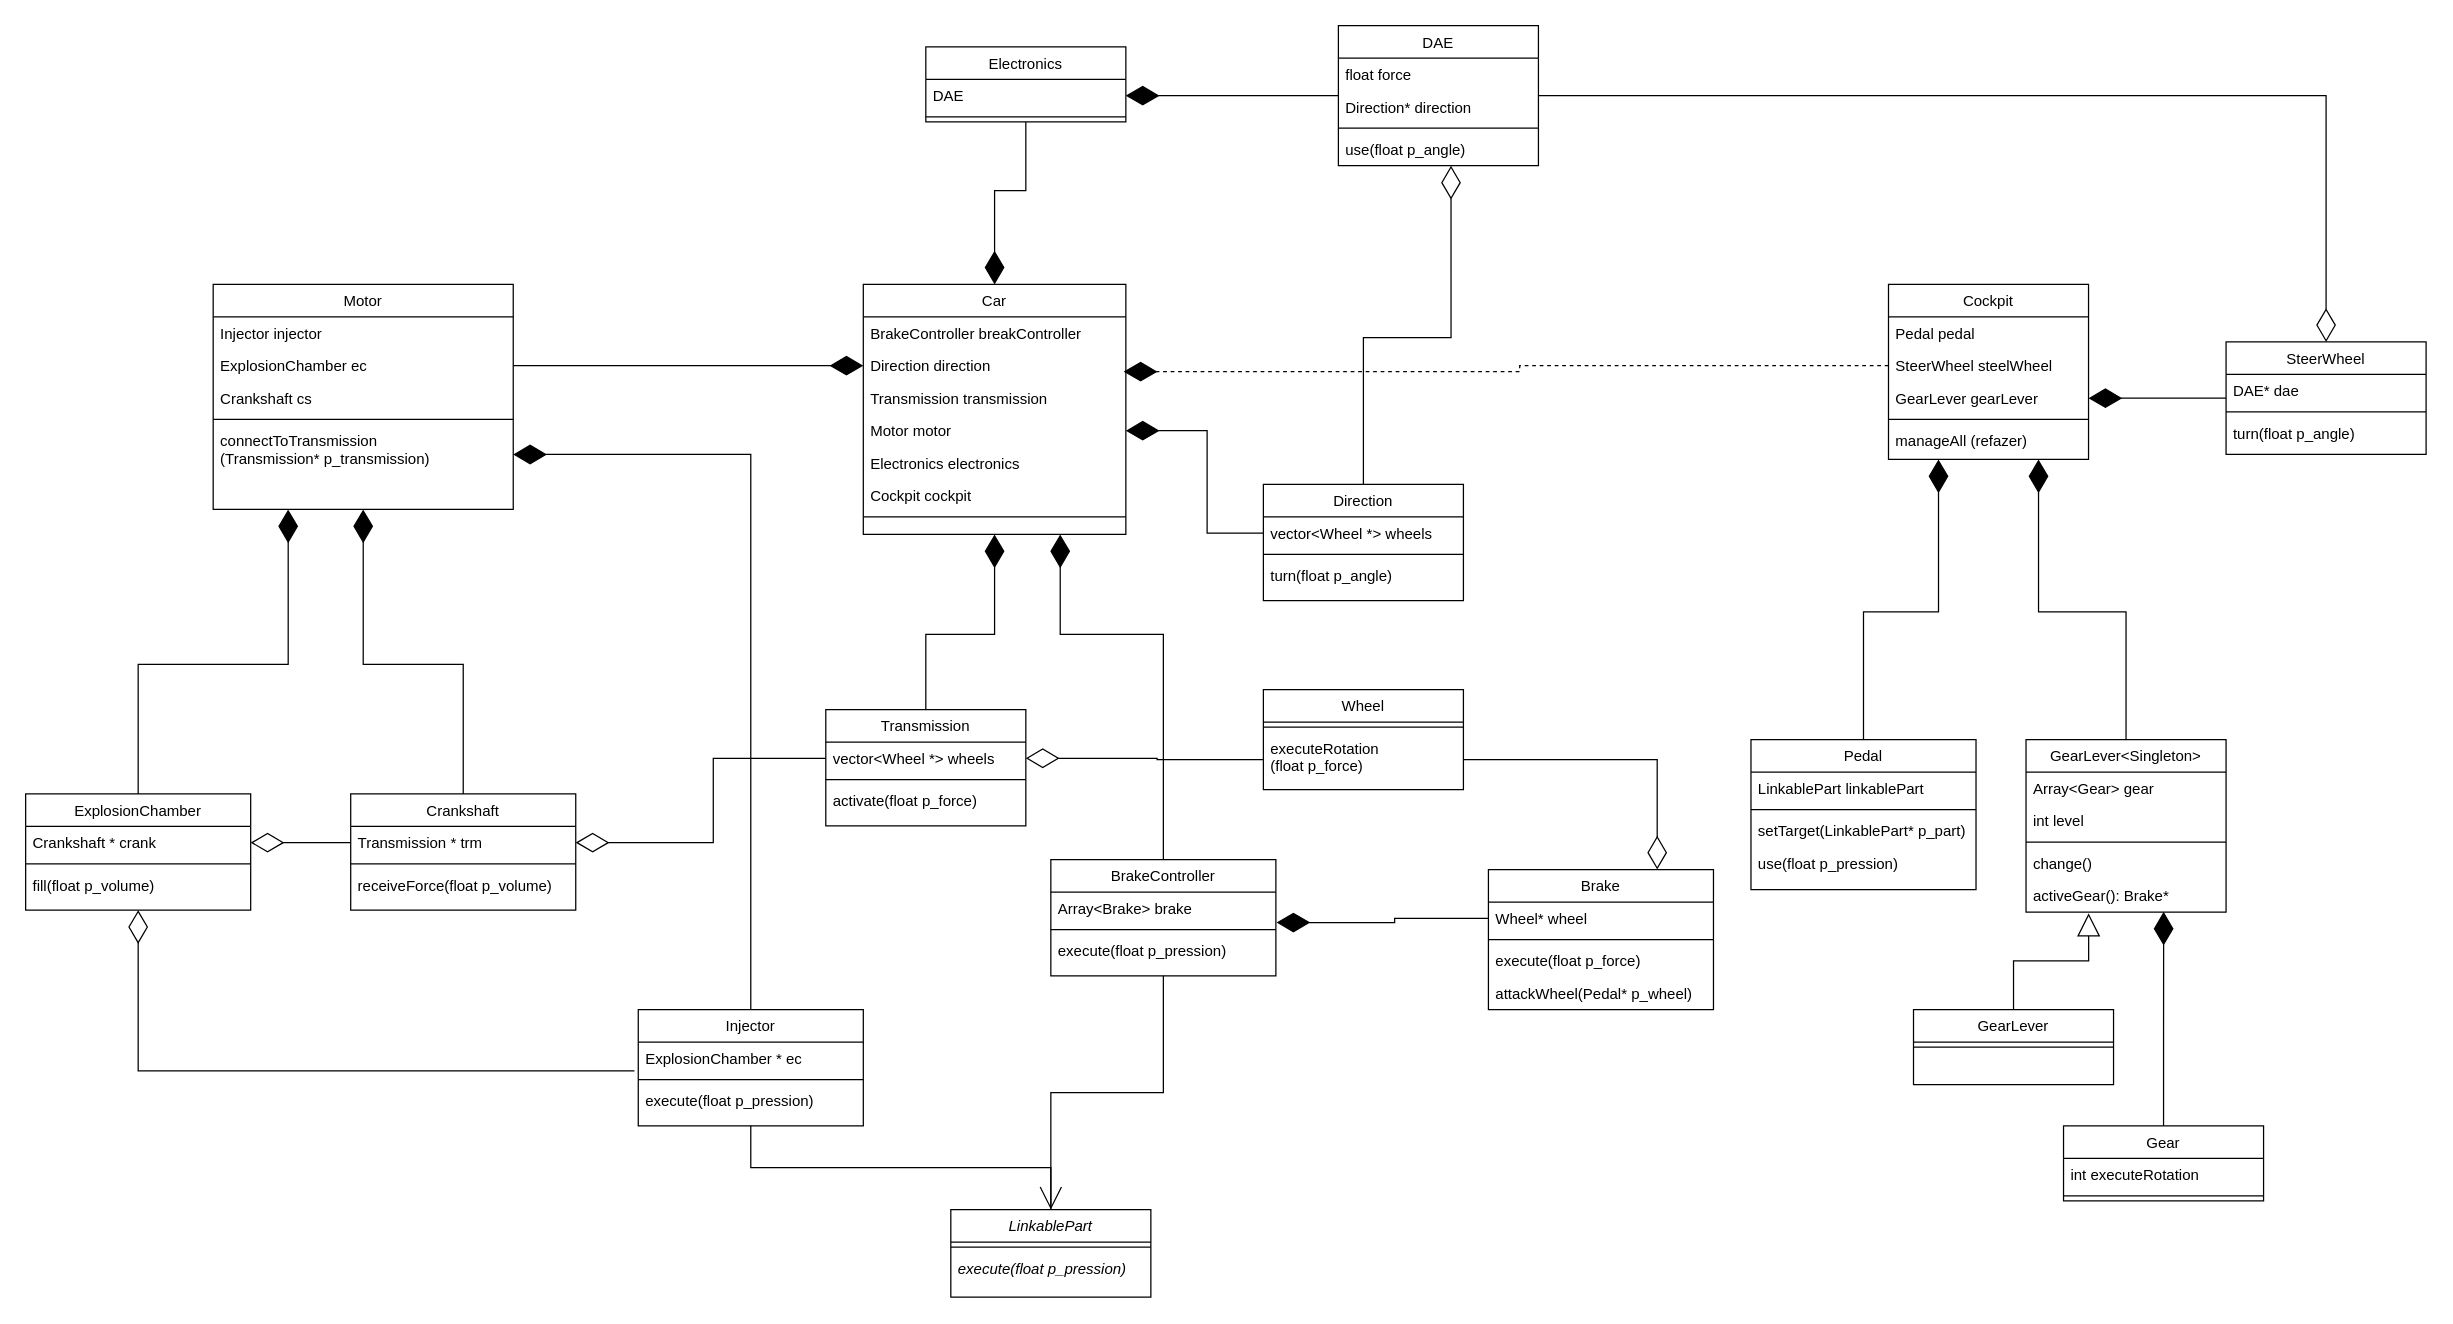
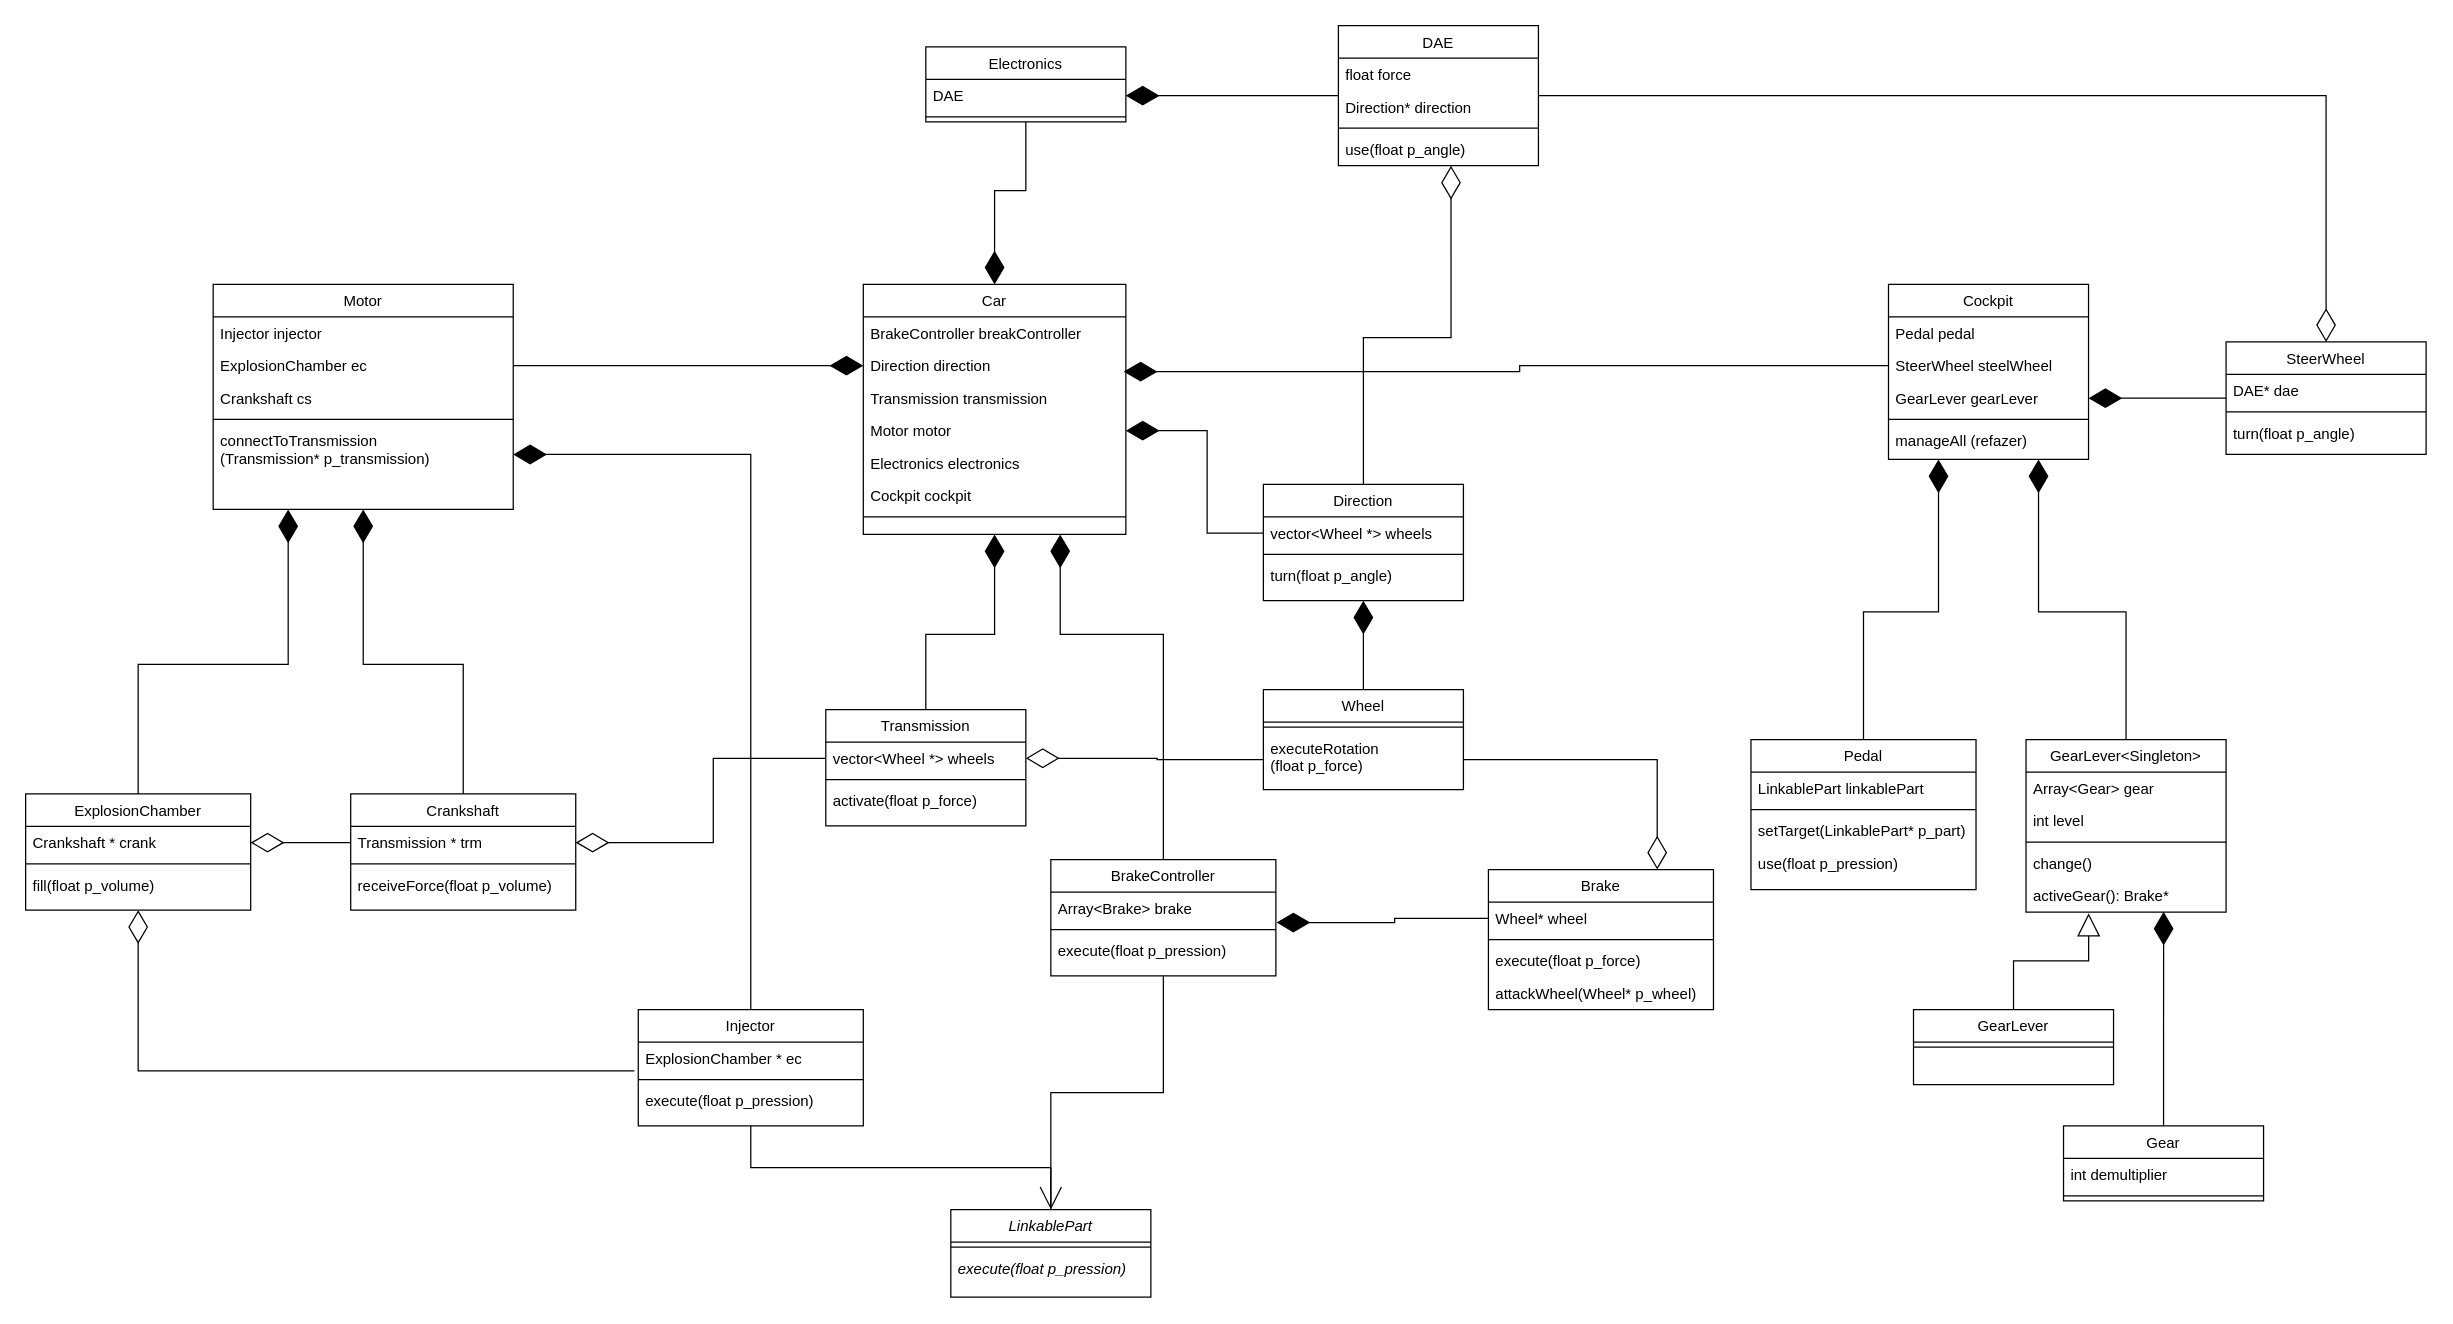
(1519, 367) -> (1519, 367)
none -> (1363, 661)
(1601, 994) -> (1601, 994)
(2144, 1175) -> (2126, 1175)
